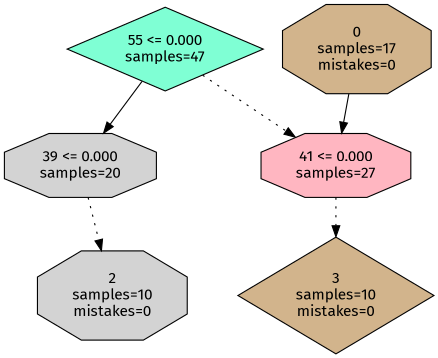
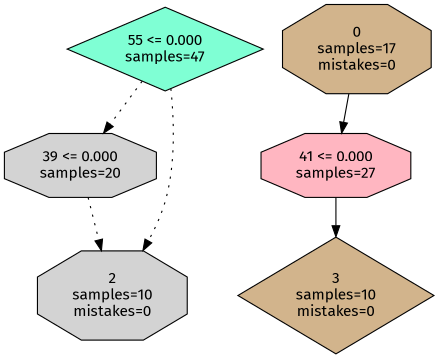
(126, 103) -> (126, 103)
(244, 103) -> (172, 167)
(336, 212) -> (336, 212)
